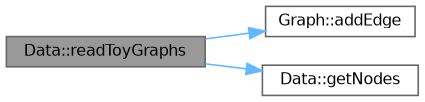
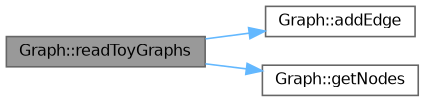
(106, 52) -> (106, 52)
(340, 80) -> (340, 80)
